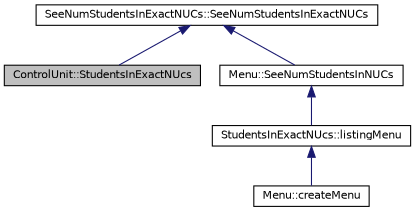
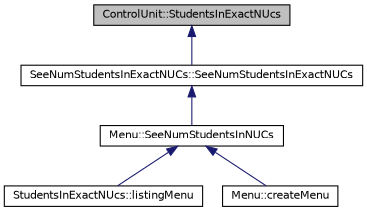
(150, 48) -> (192, 51)
(311, 172) -> (241, 169)
